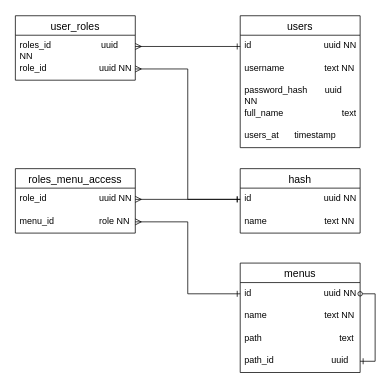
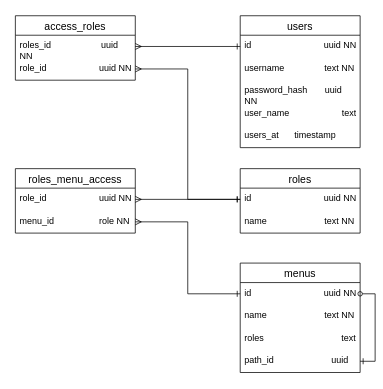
(75, 26) -> (75, 26)
(294, 113) -> (297, 113)
(300, 179) -> (300, 179)
(301, 343) -> (301, 343)
